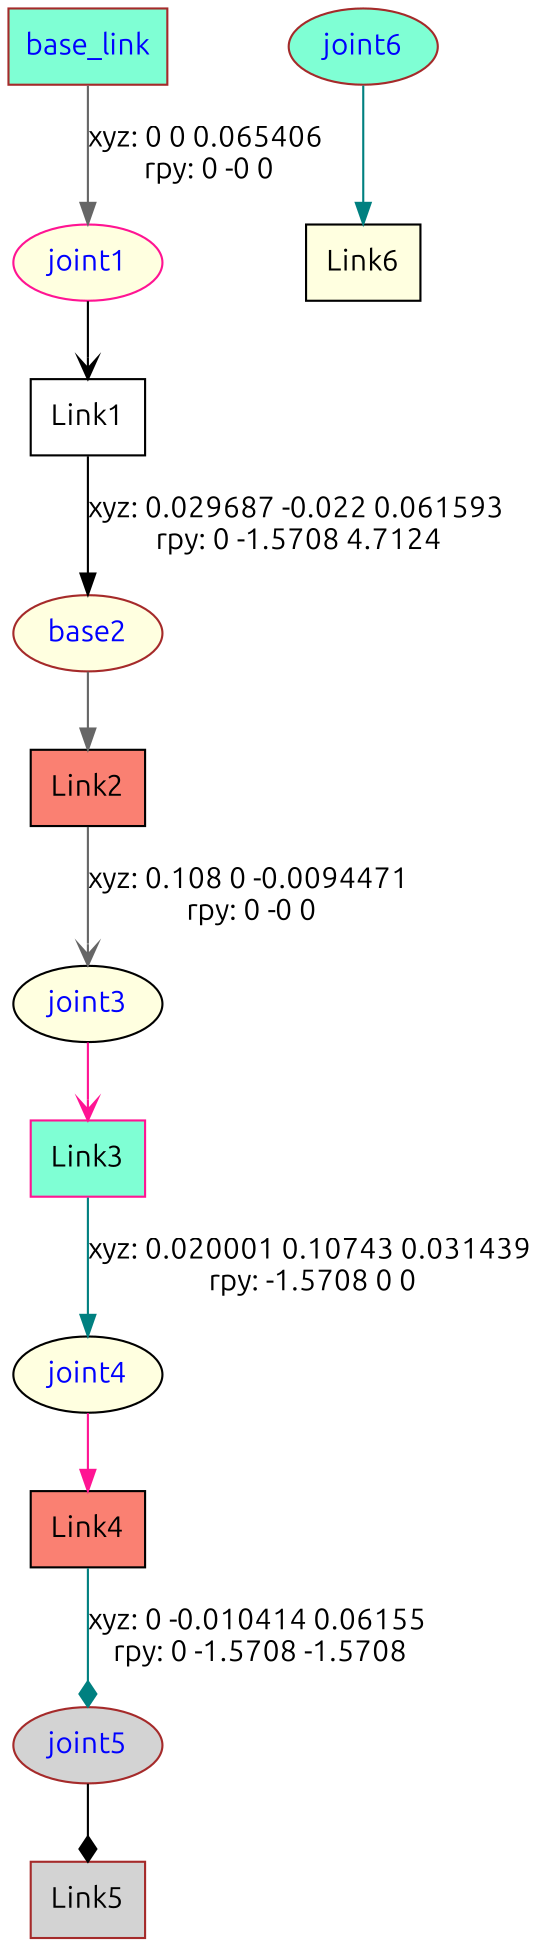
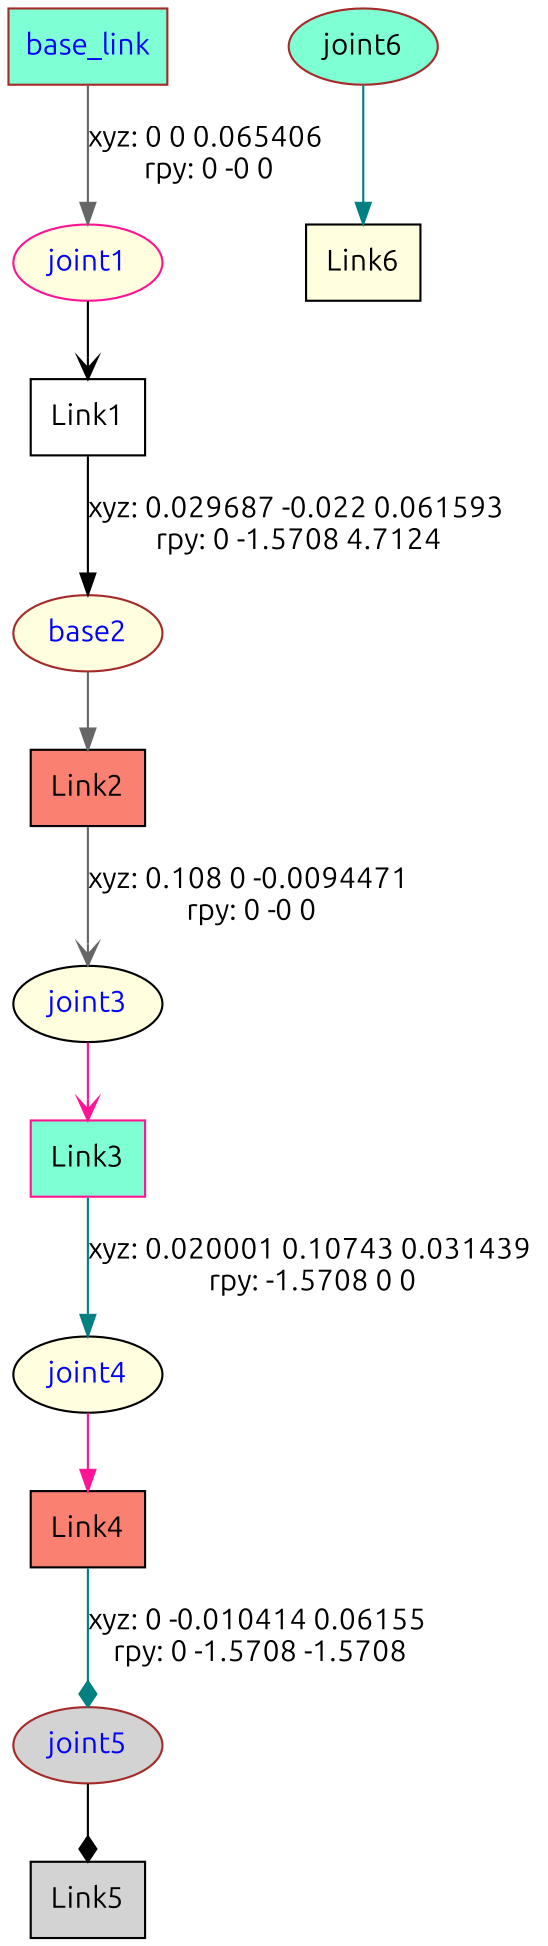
(363, 47) -> (363, 47)
(88, 1900) -> (88, 1900)
